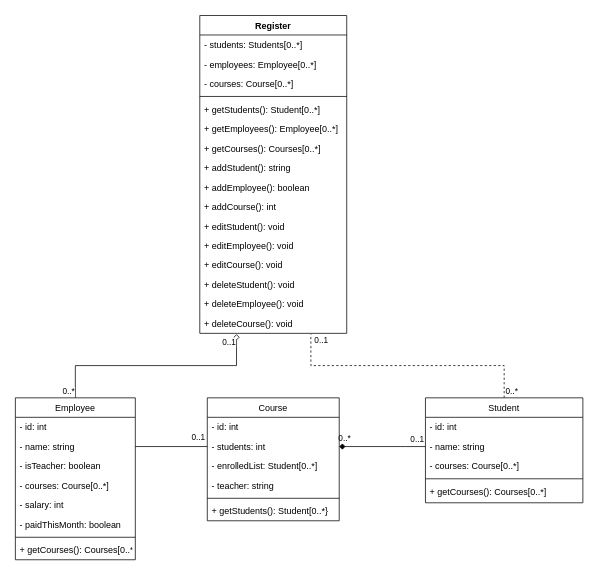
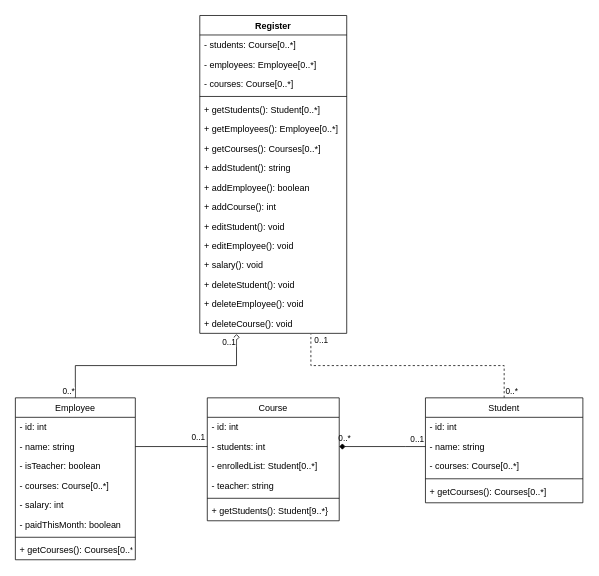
(264, 45) -> (259, 45)
(249, 266) -> (238, 266)
(281, 512) -> (281, 512)
